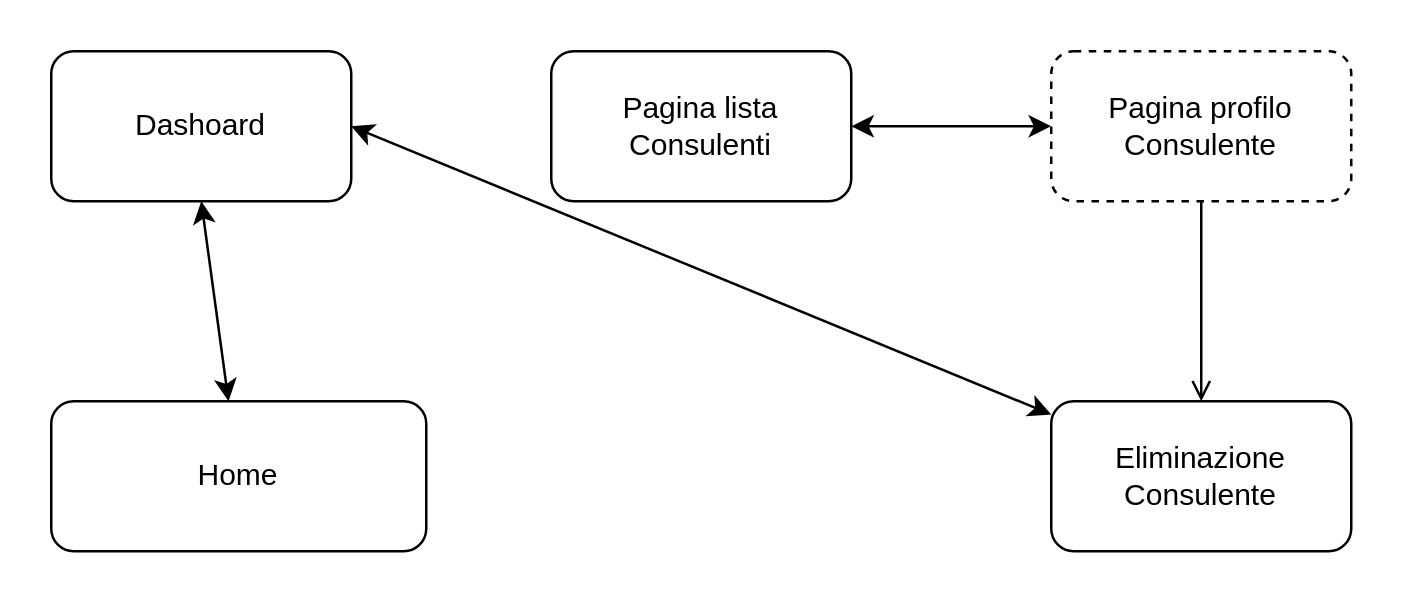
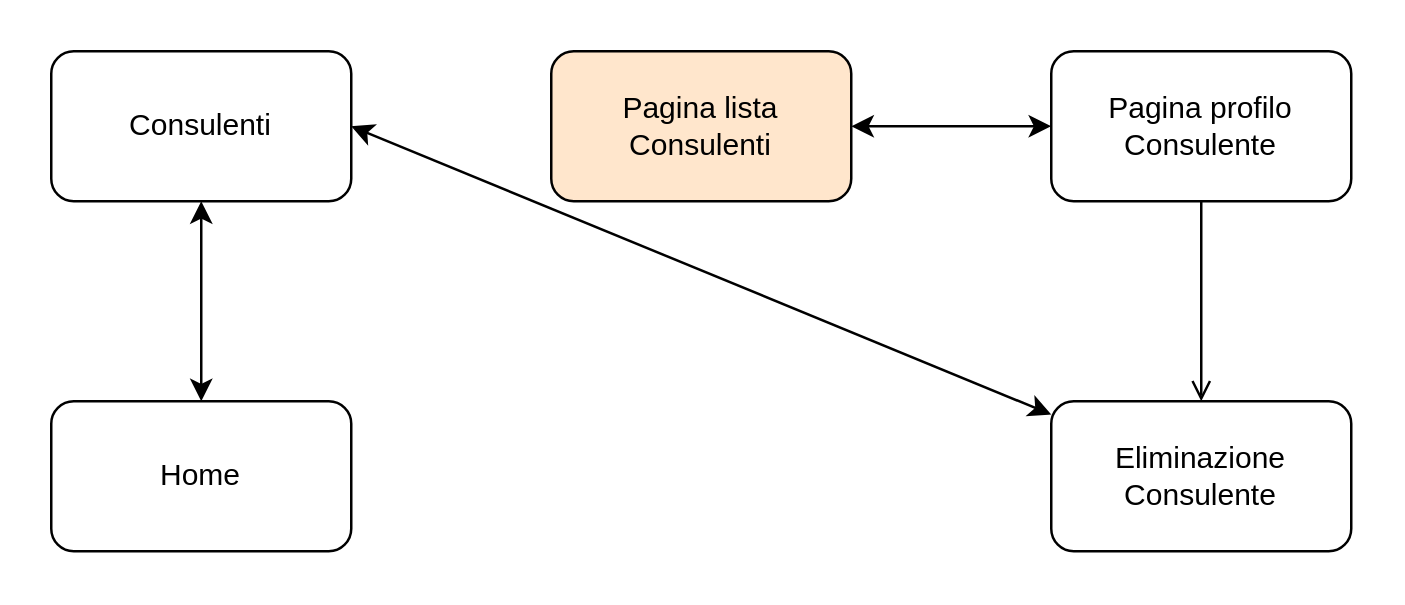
(201, 126) -> (201, 126)
(701, 126) -> (701, 126)
(1201, 126) -> (1201, 126)
(239, 476) -> (201, 476)
